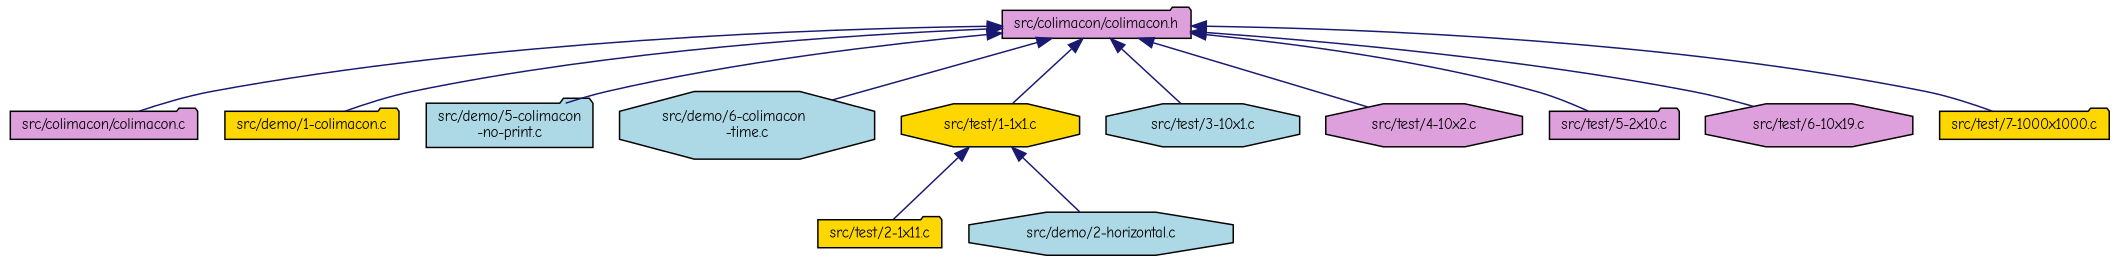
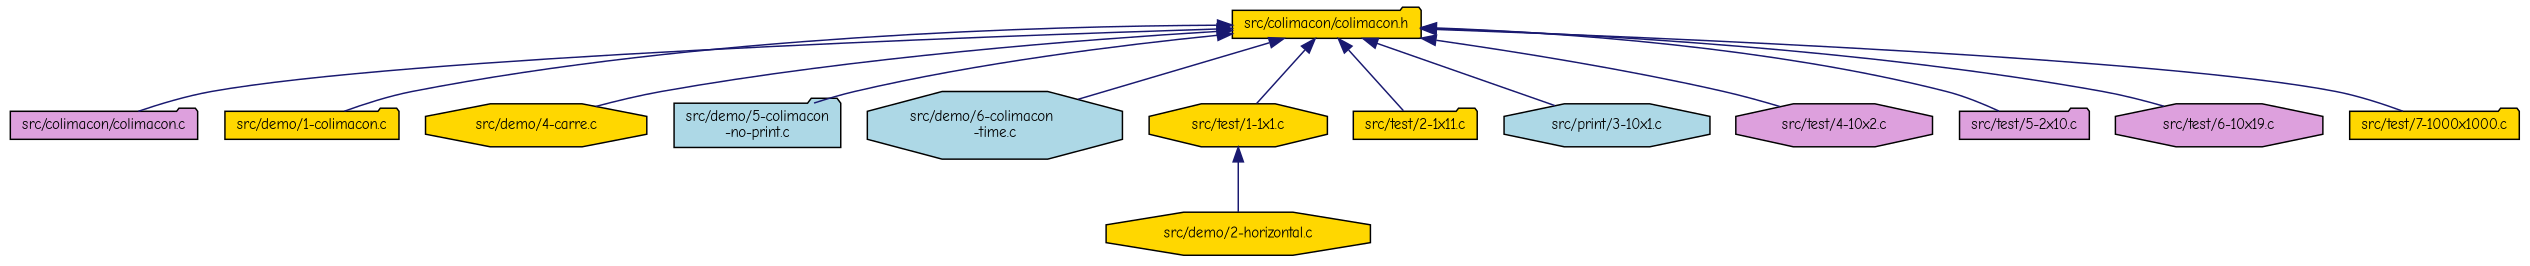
(1097, 24) -> (1327, 24)
none -> (536, 125)
(1203, 125) -> (1607, 125)
(926, 189) -> (1376, 80)
(1101, 234) -> (1238, 234)
